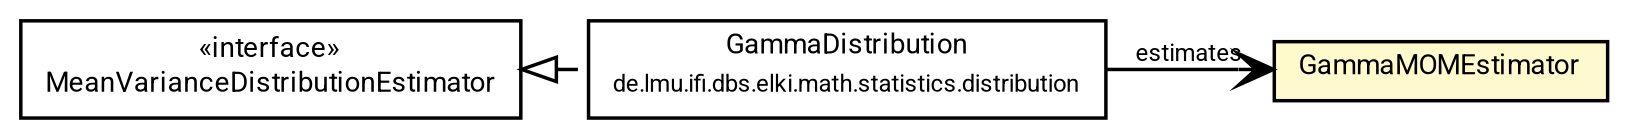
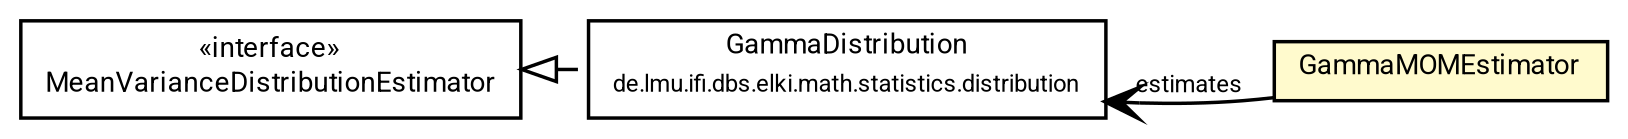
(1172, 69) -> (1206, 103)
